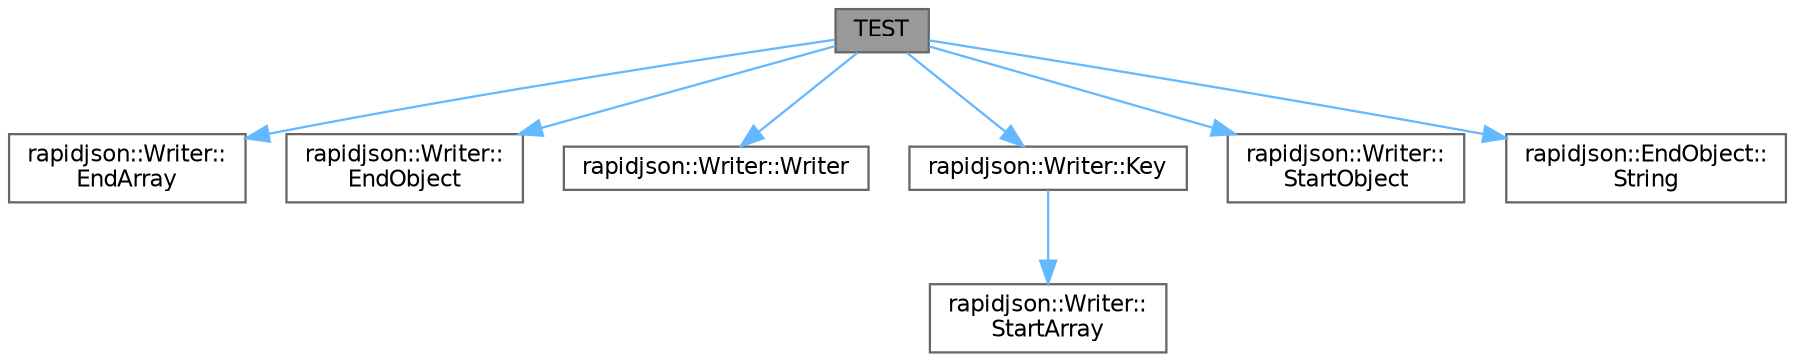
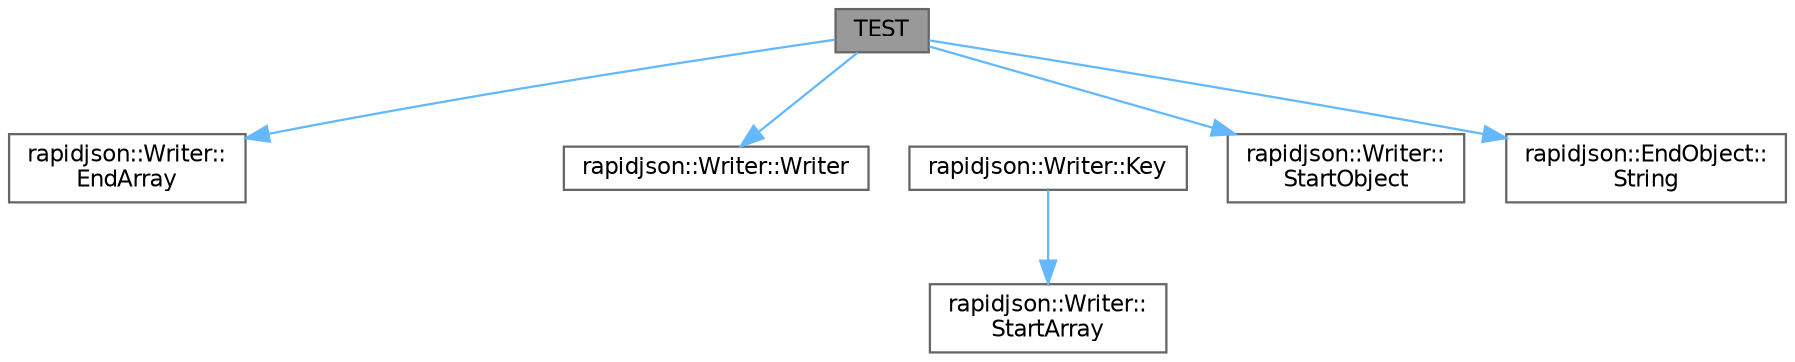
(956, 92) -> none
(405, 168) -> none
